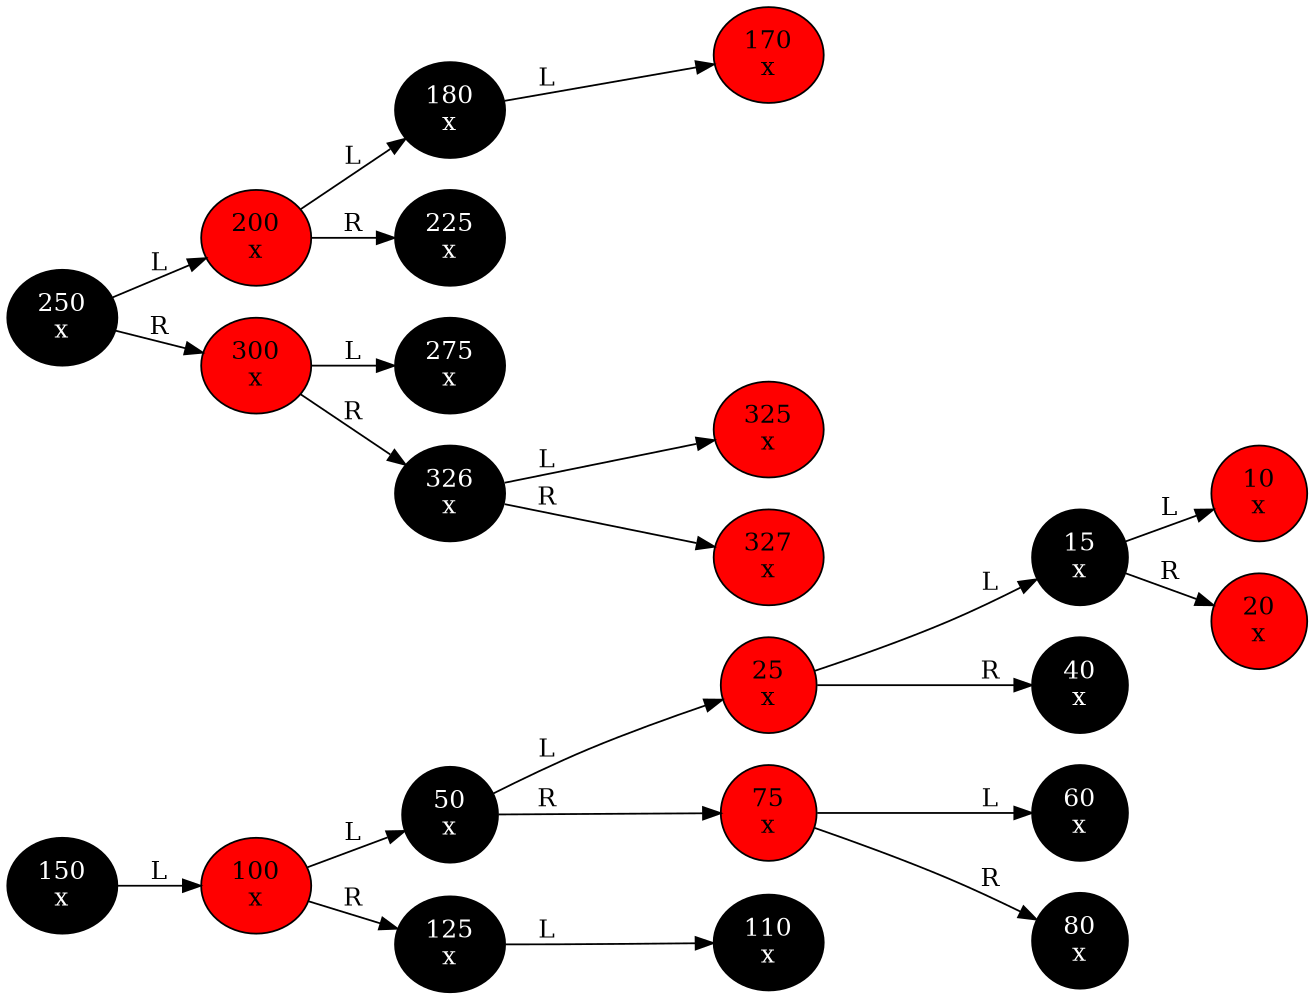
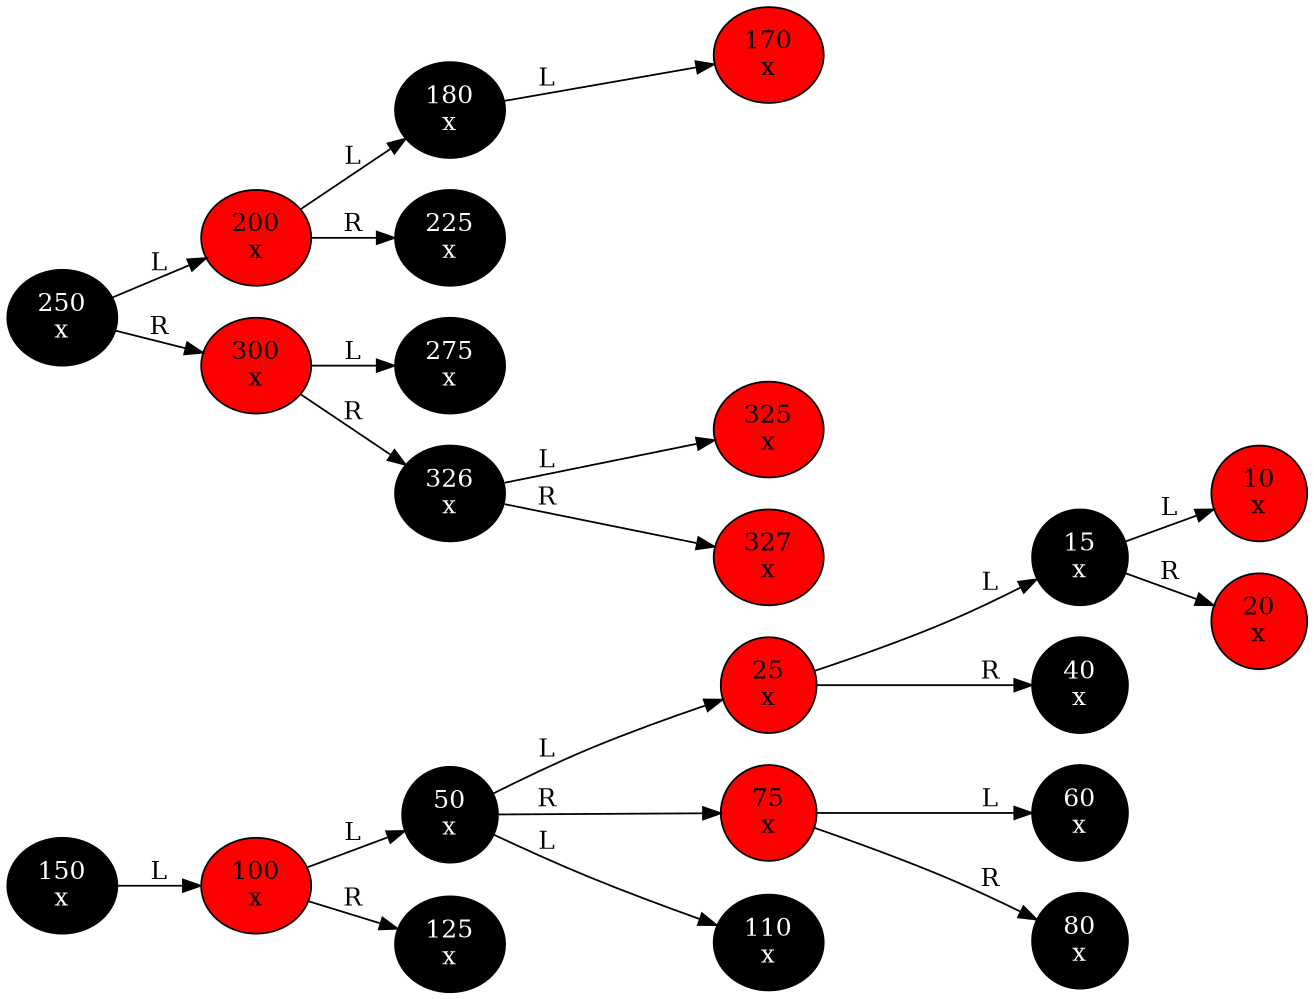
(601, 944) -> (596, 880)
